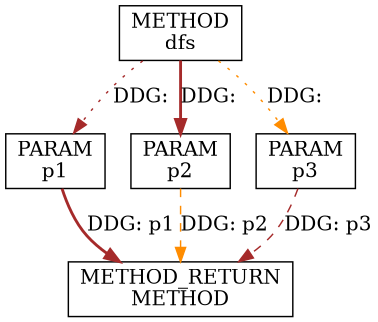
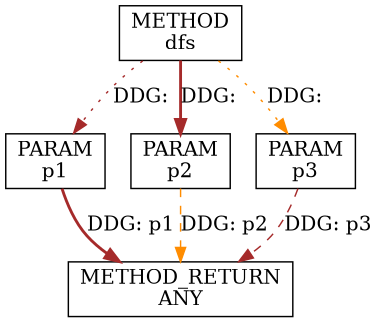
(181, 299) -> (181, 299)
